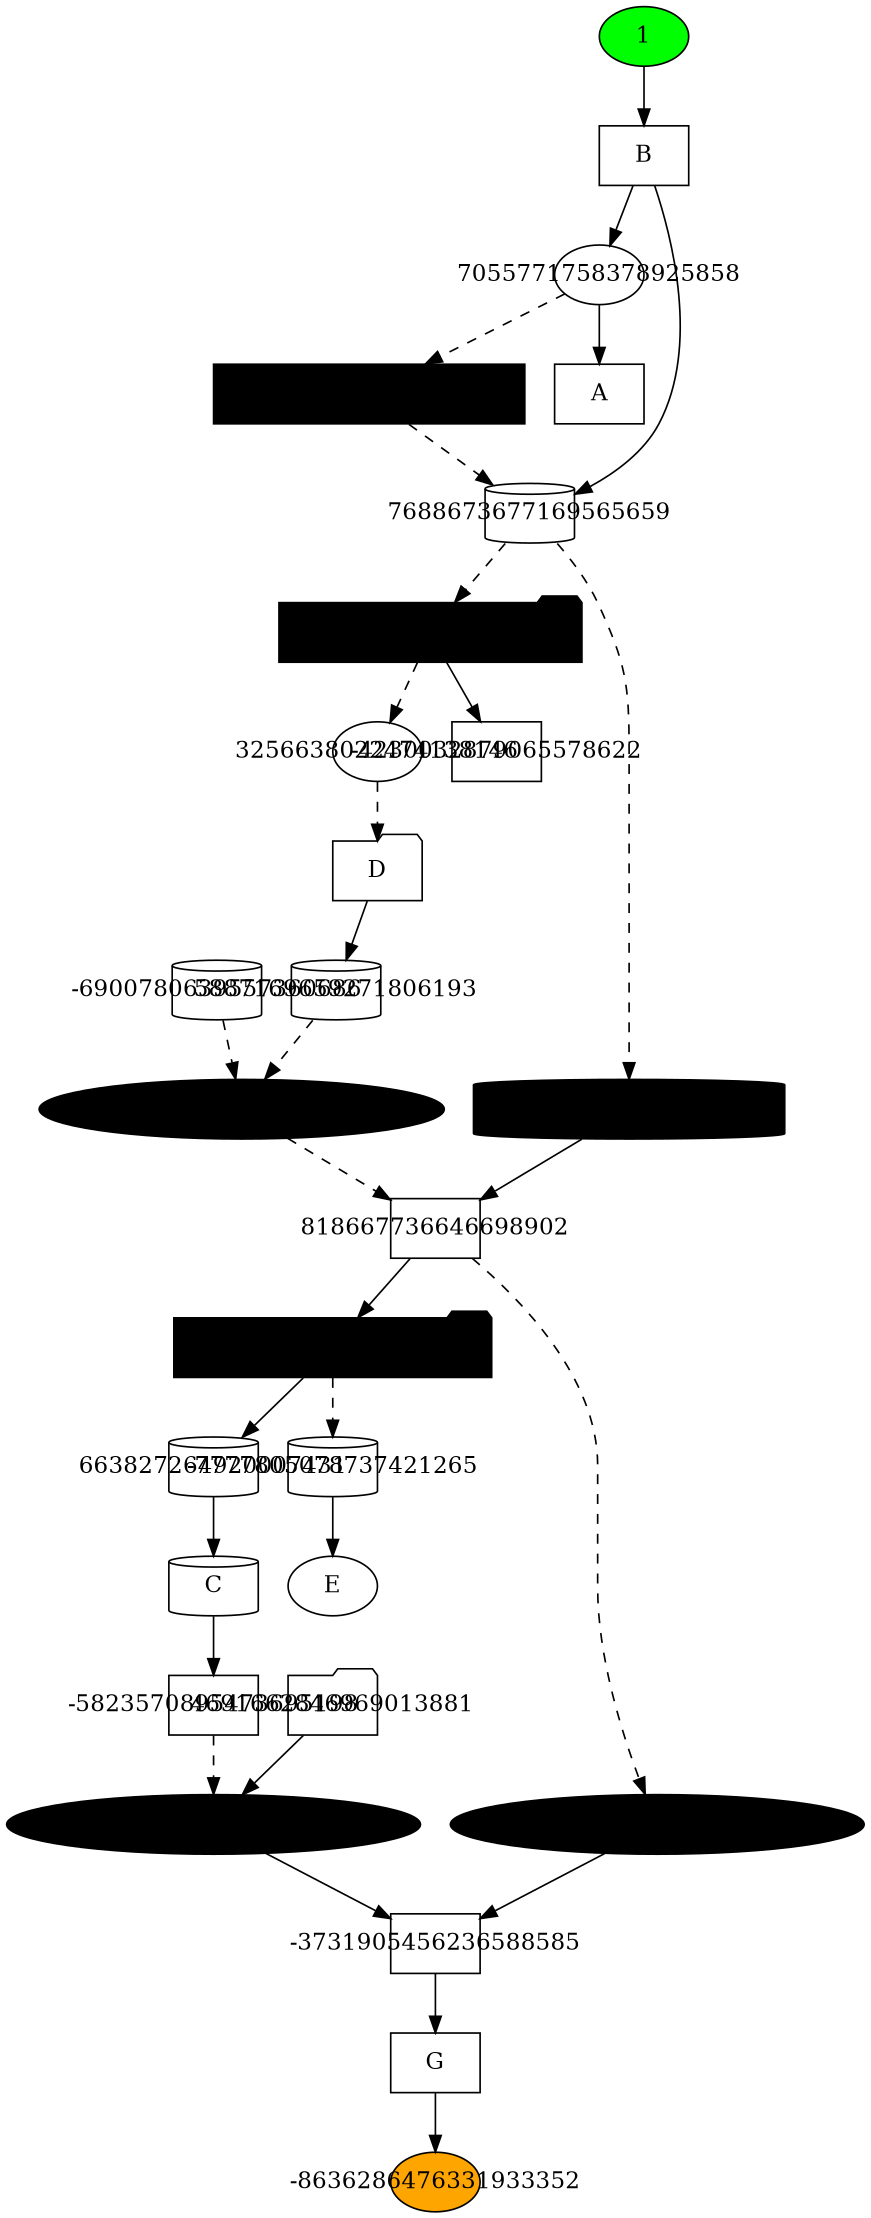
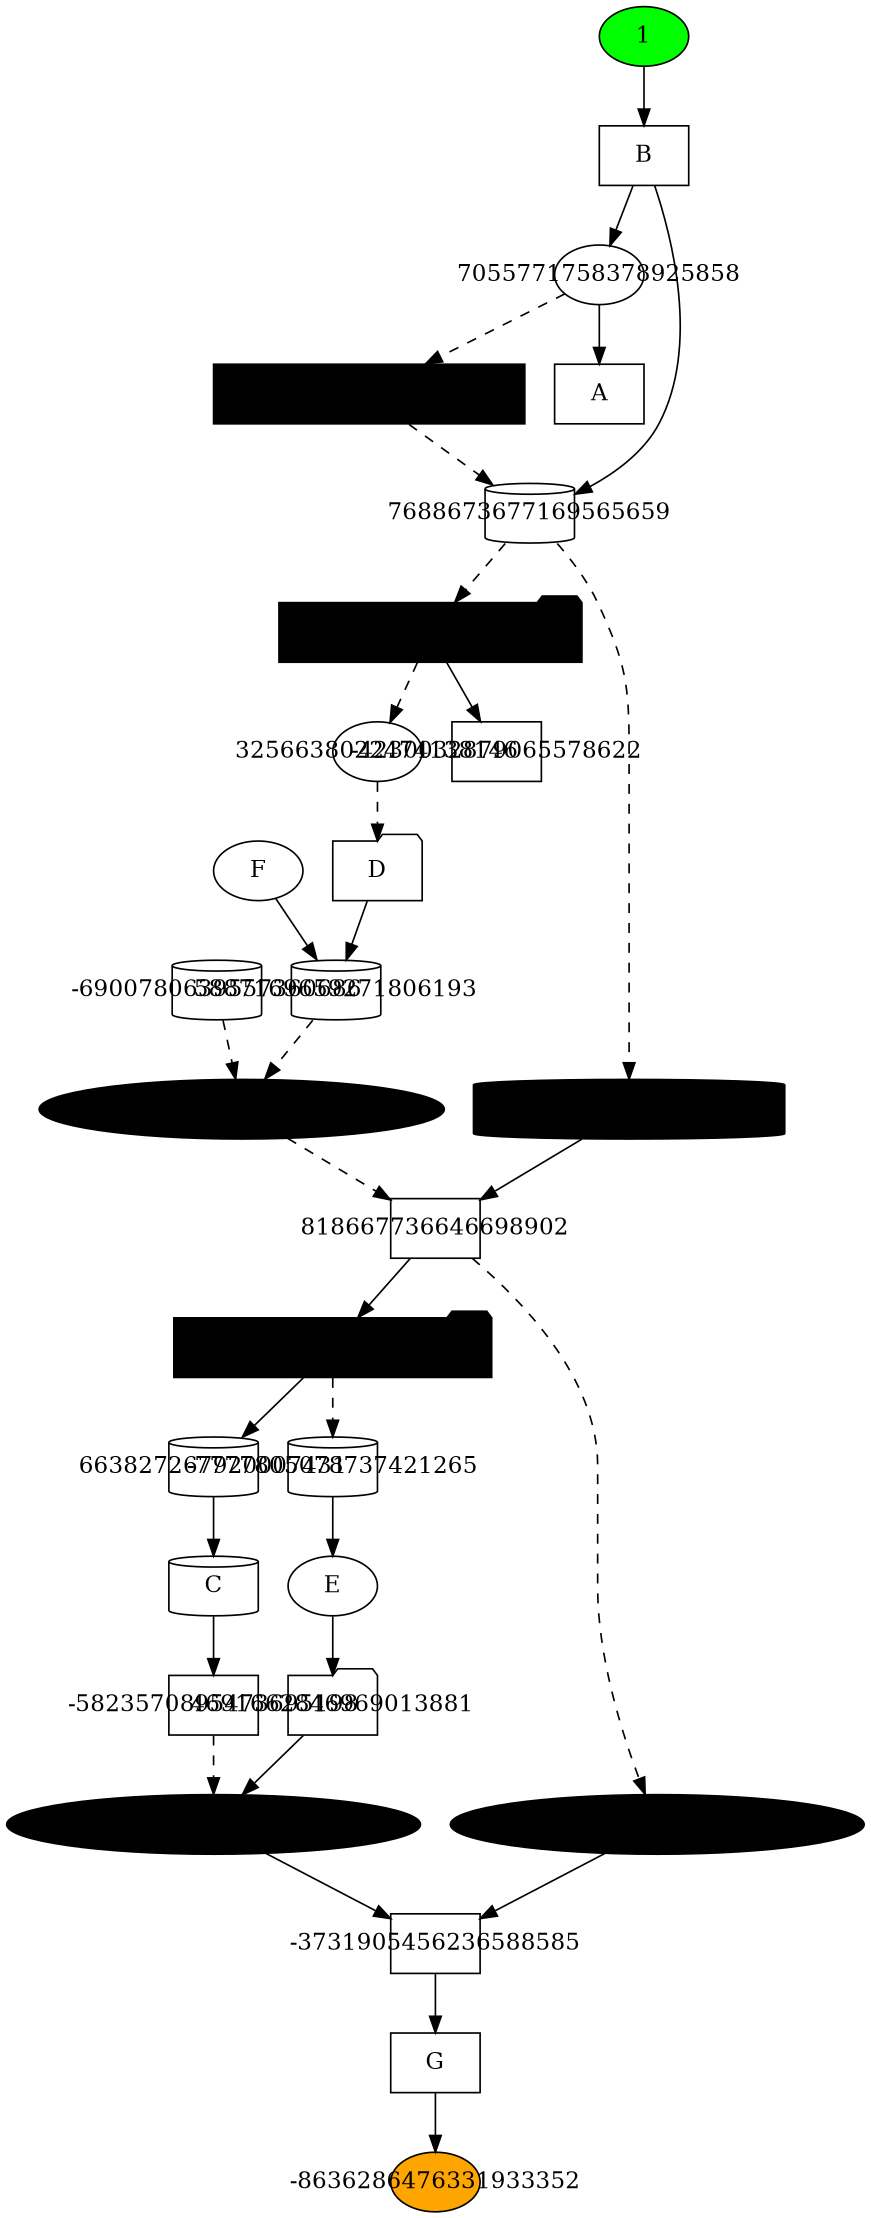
none -> (258, 871)
(214, 1467) -> (214, 1467)
none -> (333, 1638)
